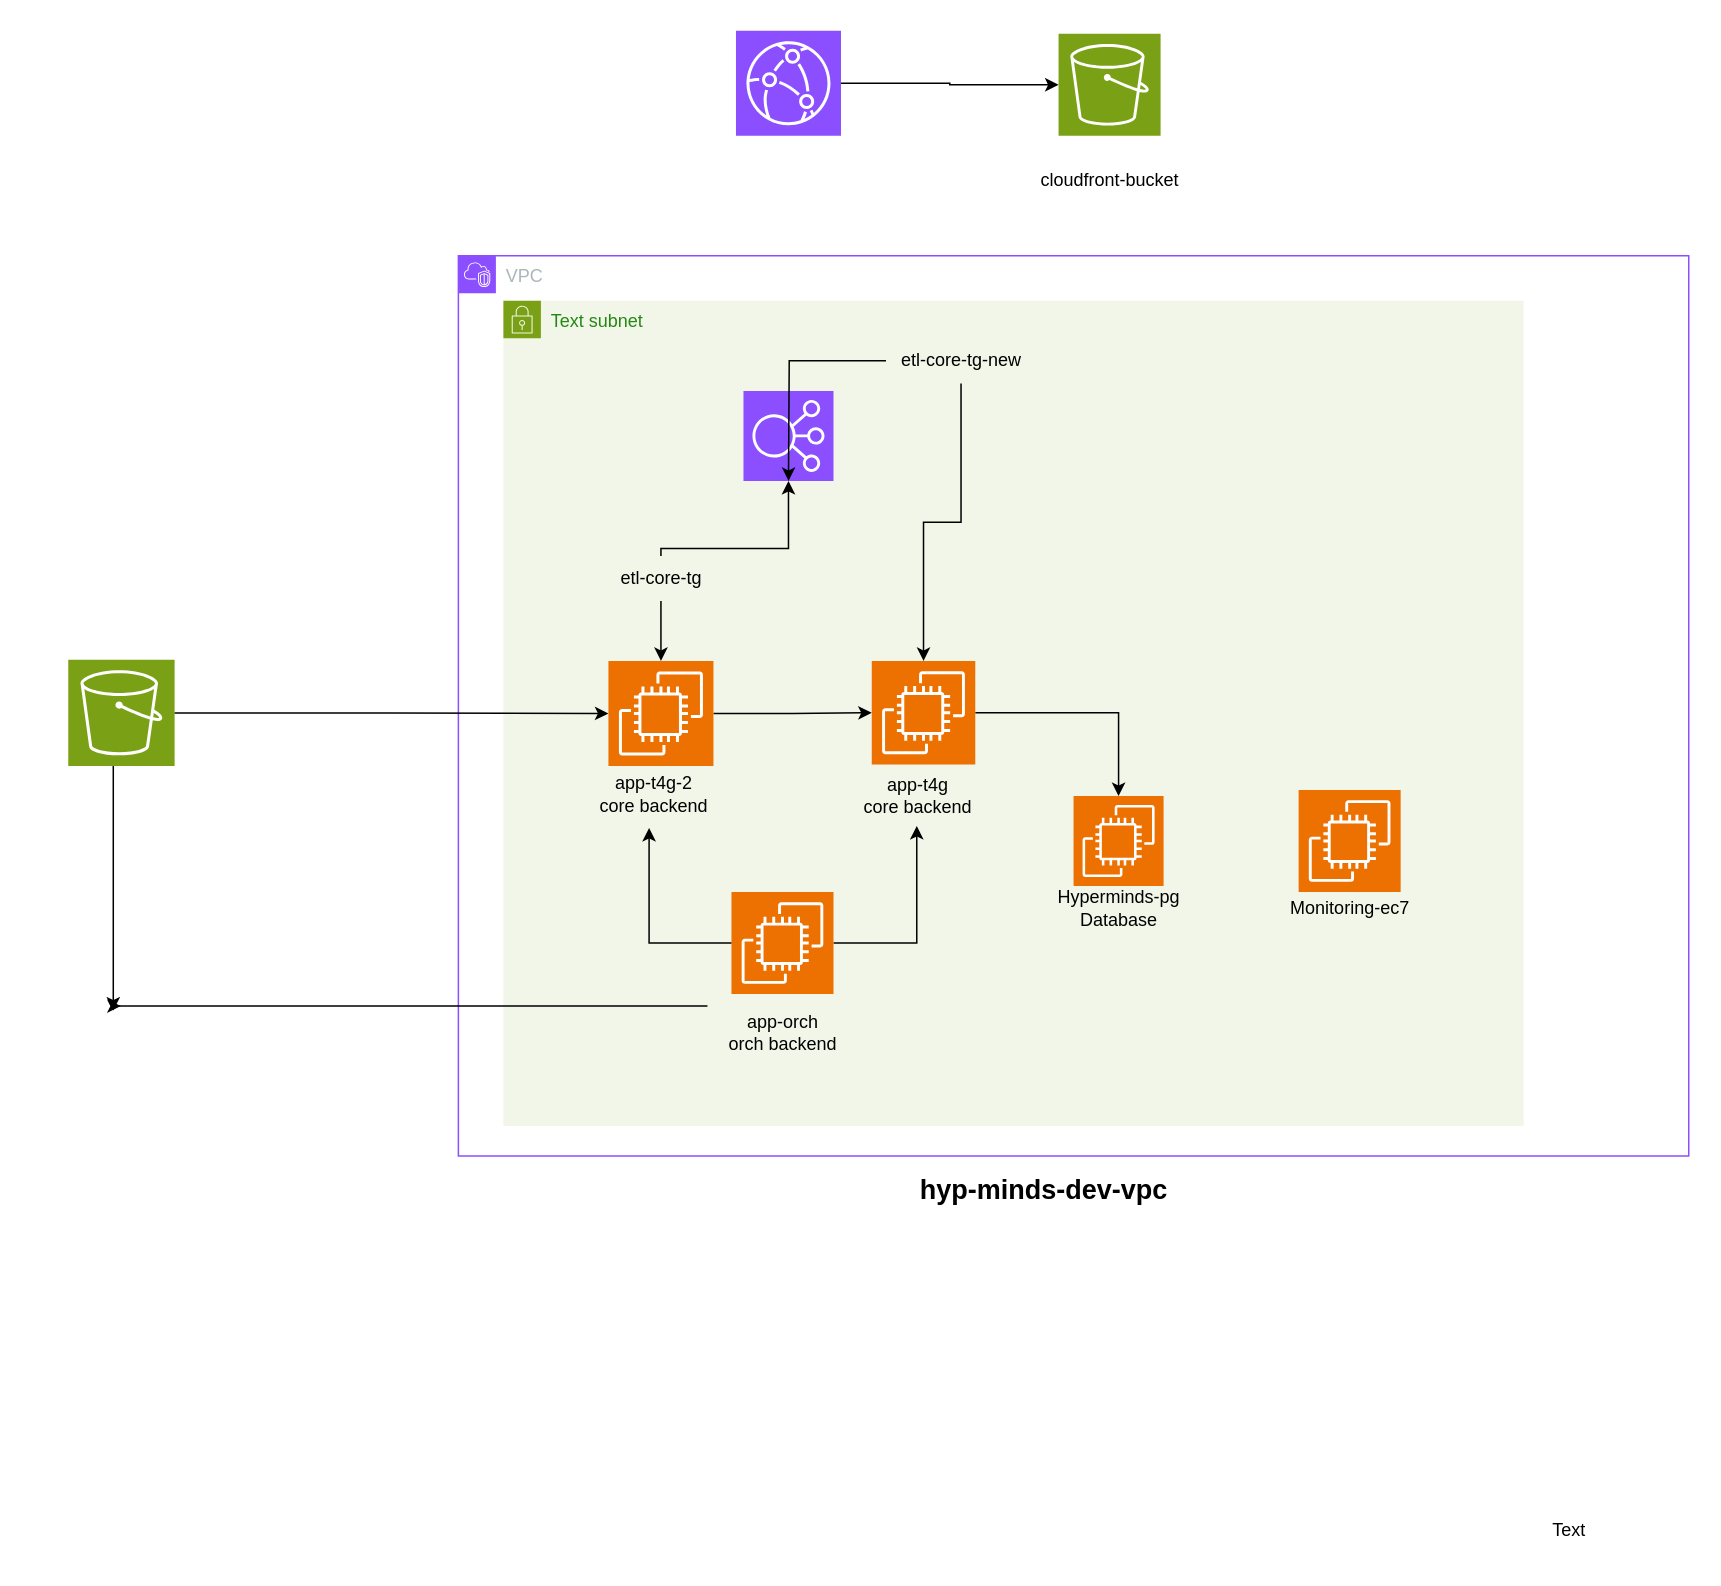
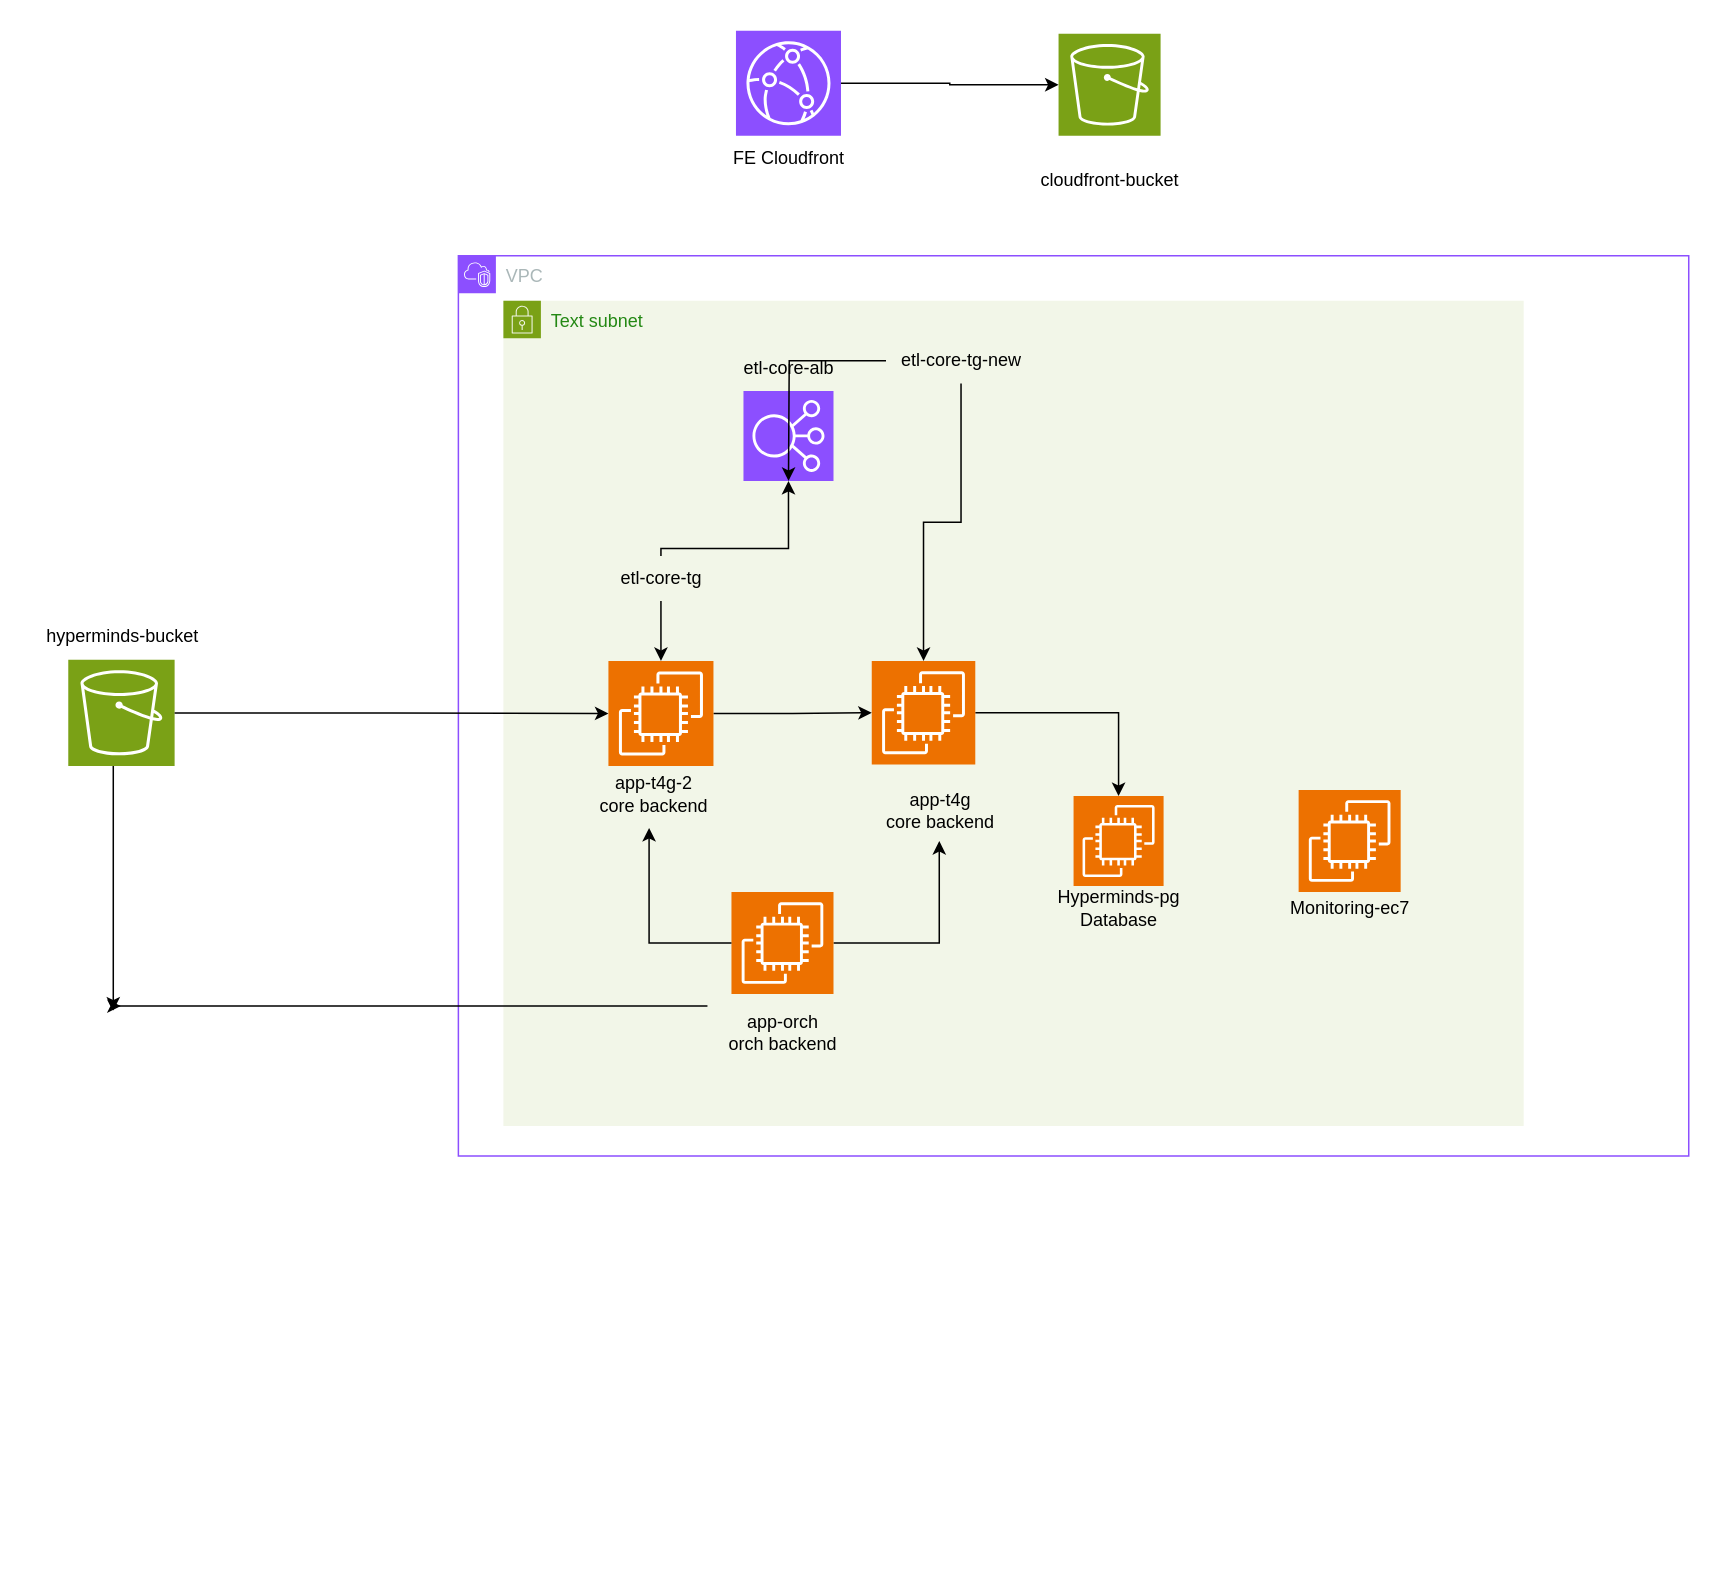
none -> (788, 158)
none -> (788, 368)
none -> (122, 637)
(917, 796) -> (939, 811)
(1043, 1190) -> none
(1568, 1531) -> none
